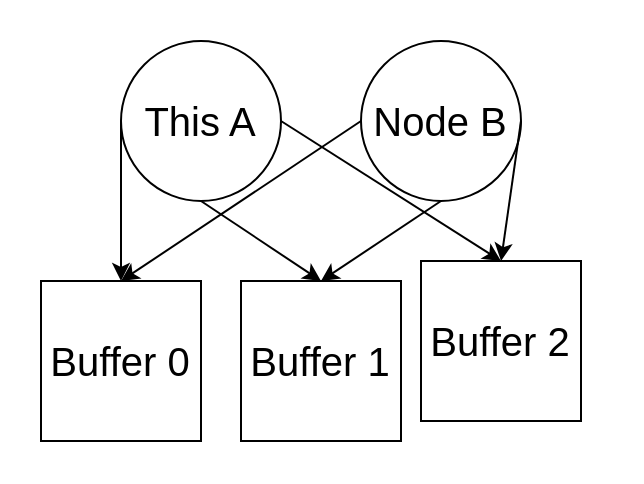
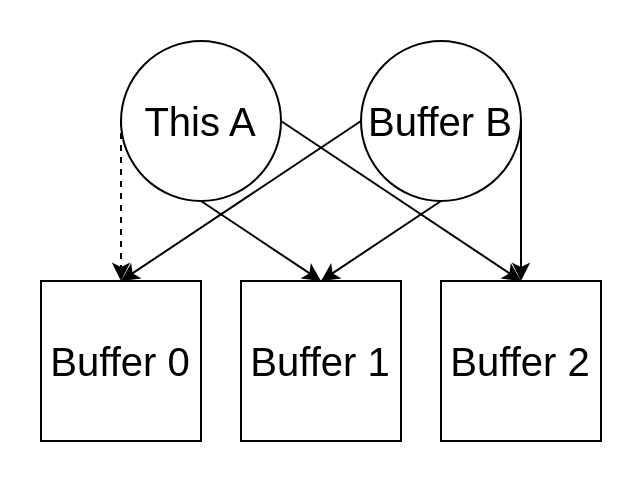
(441, 121) -> (441, 121)
(121, 197) -> (121, 197)
(501, 341) -> (521, 361)
